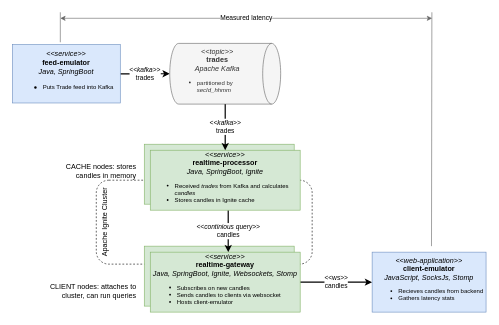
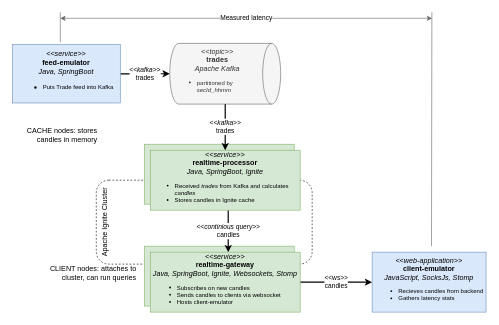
(96, 171) -> (57, 135)
(92, 291) -> (92, 273)
